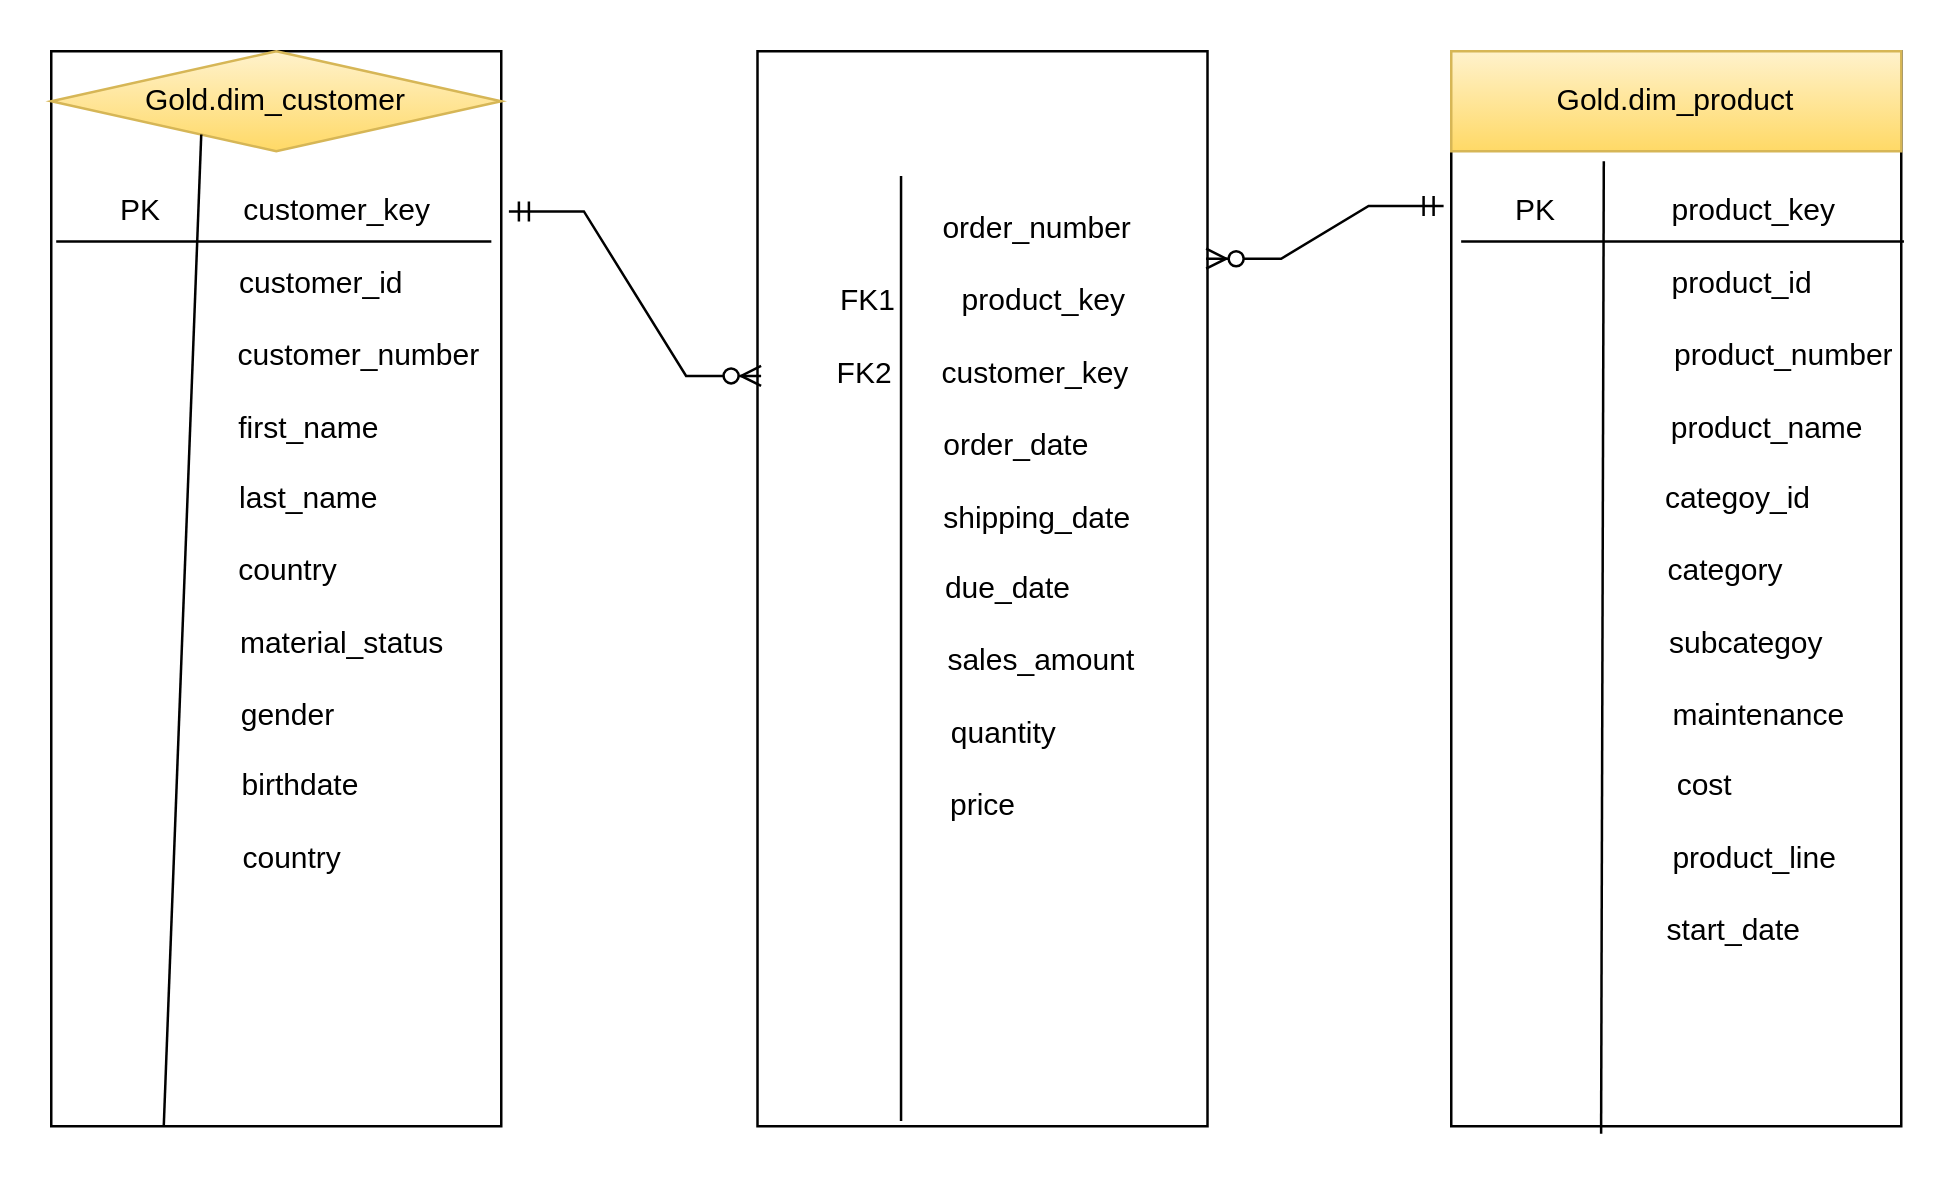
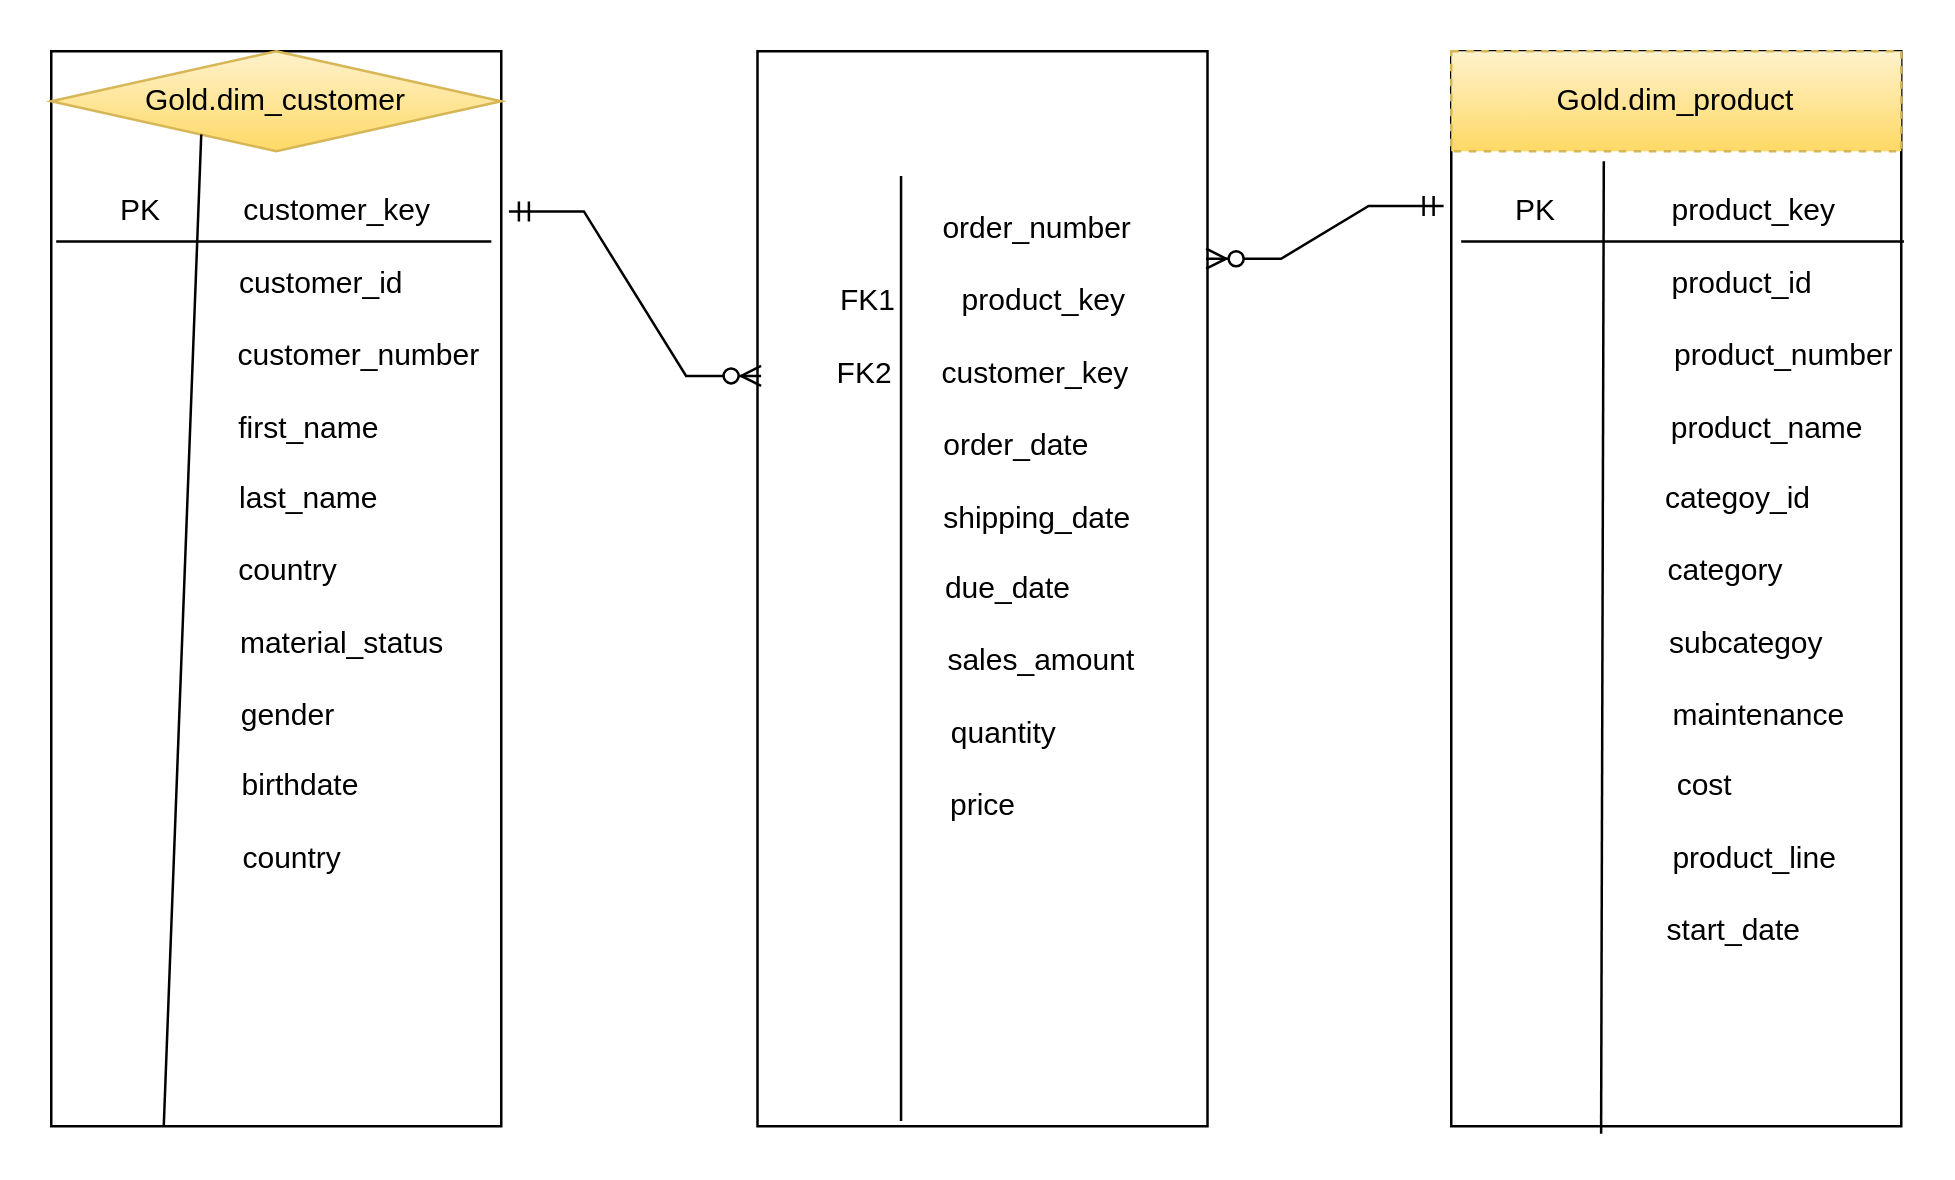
(1676, 101) -> (1676, 101)
